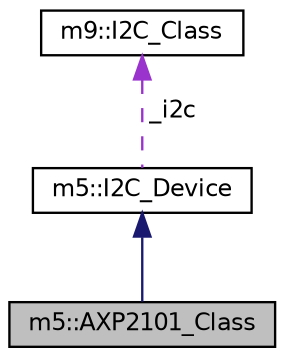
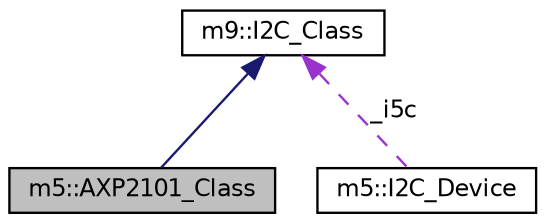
(169, 112) -> (390, 112)
(142, 269) -> (204, 121)
